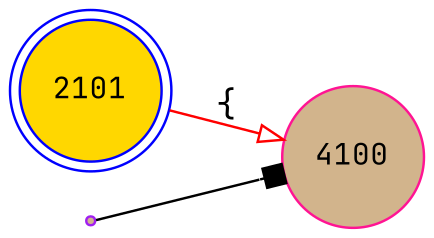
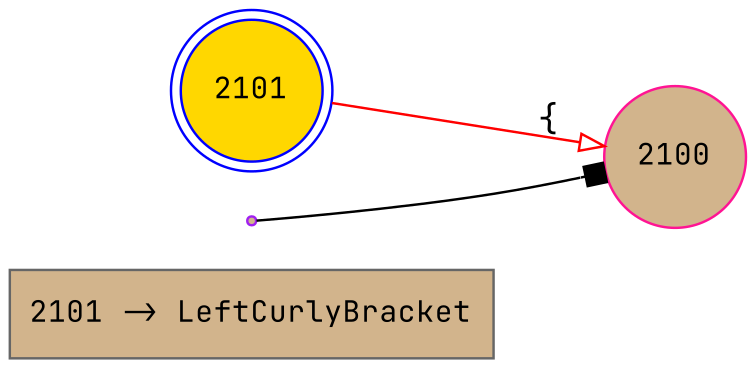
(353, 157) -> (675, 157)
none -> (252, 314)
